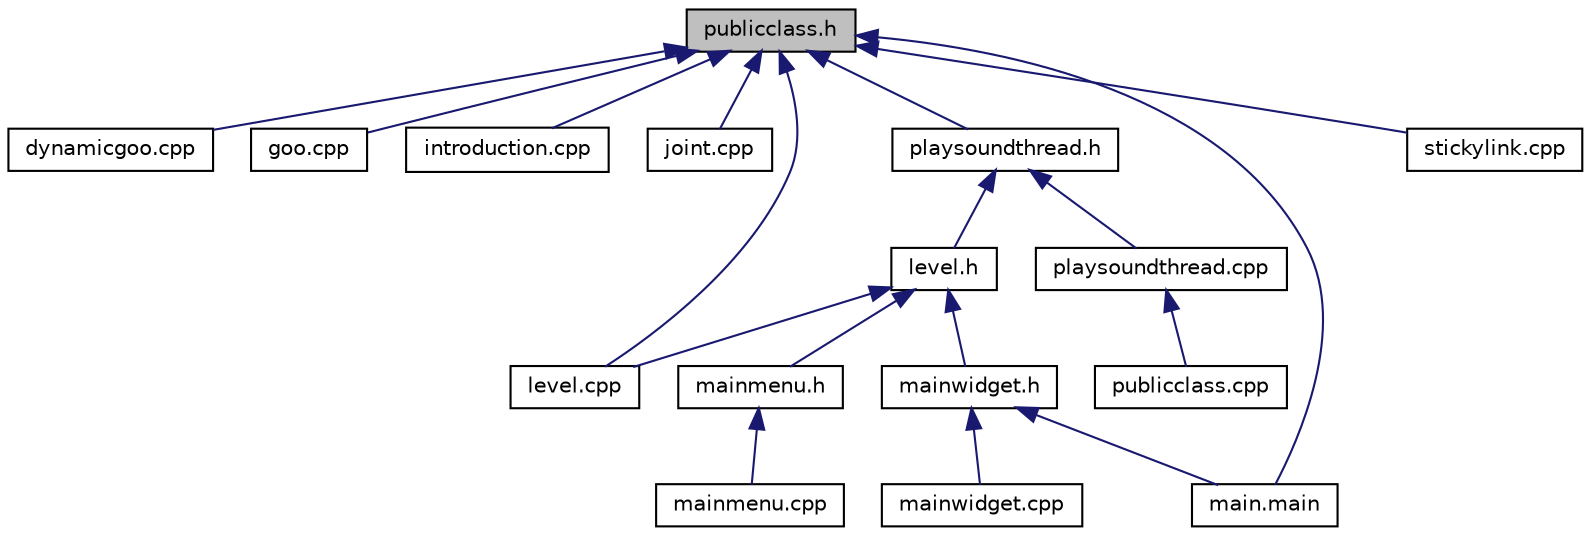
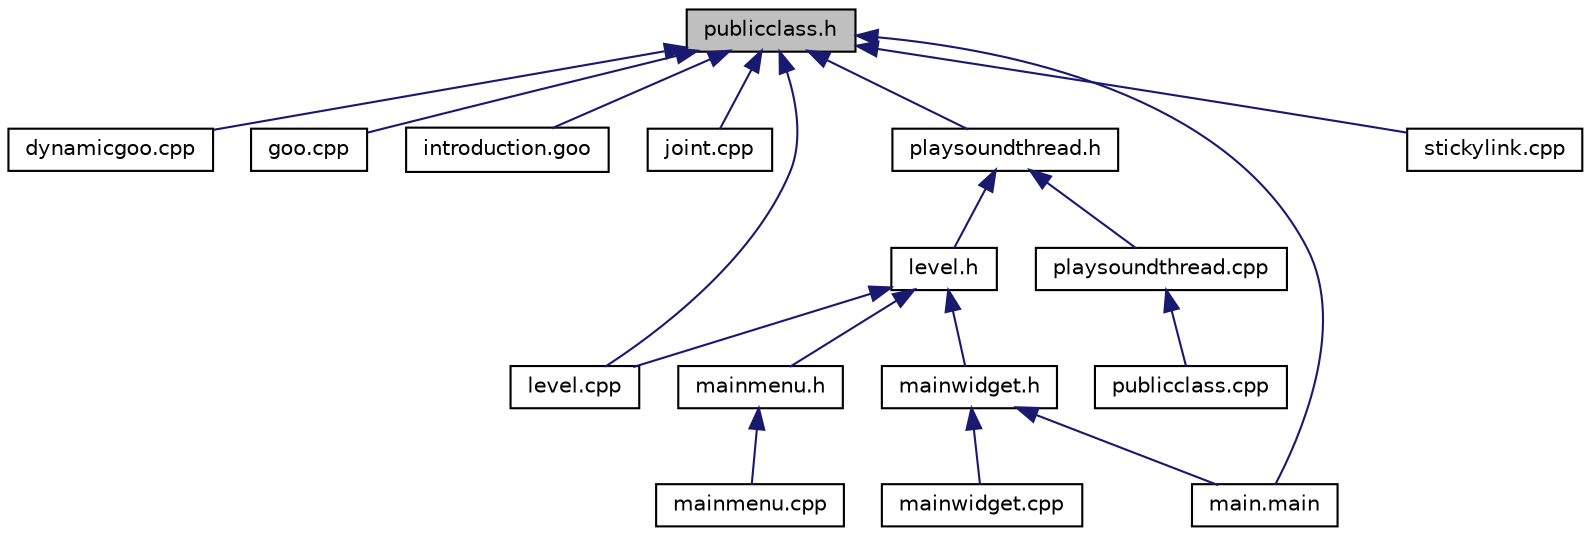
(507, 150) -> (507, 150)
